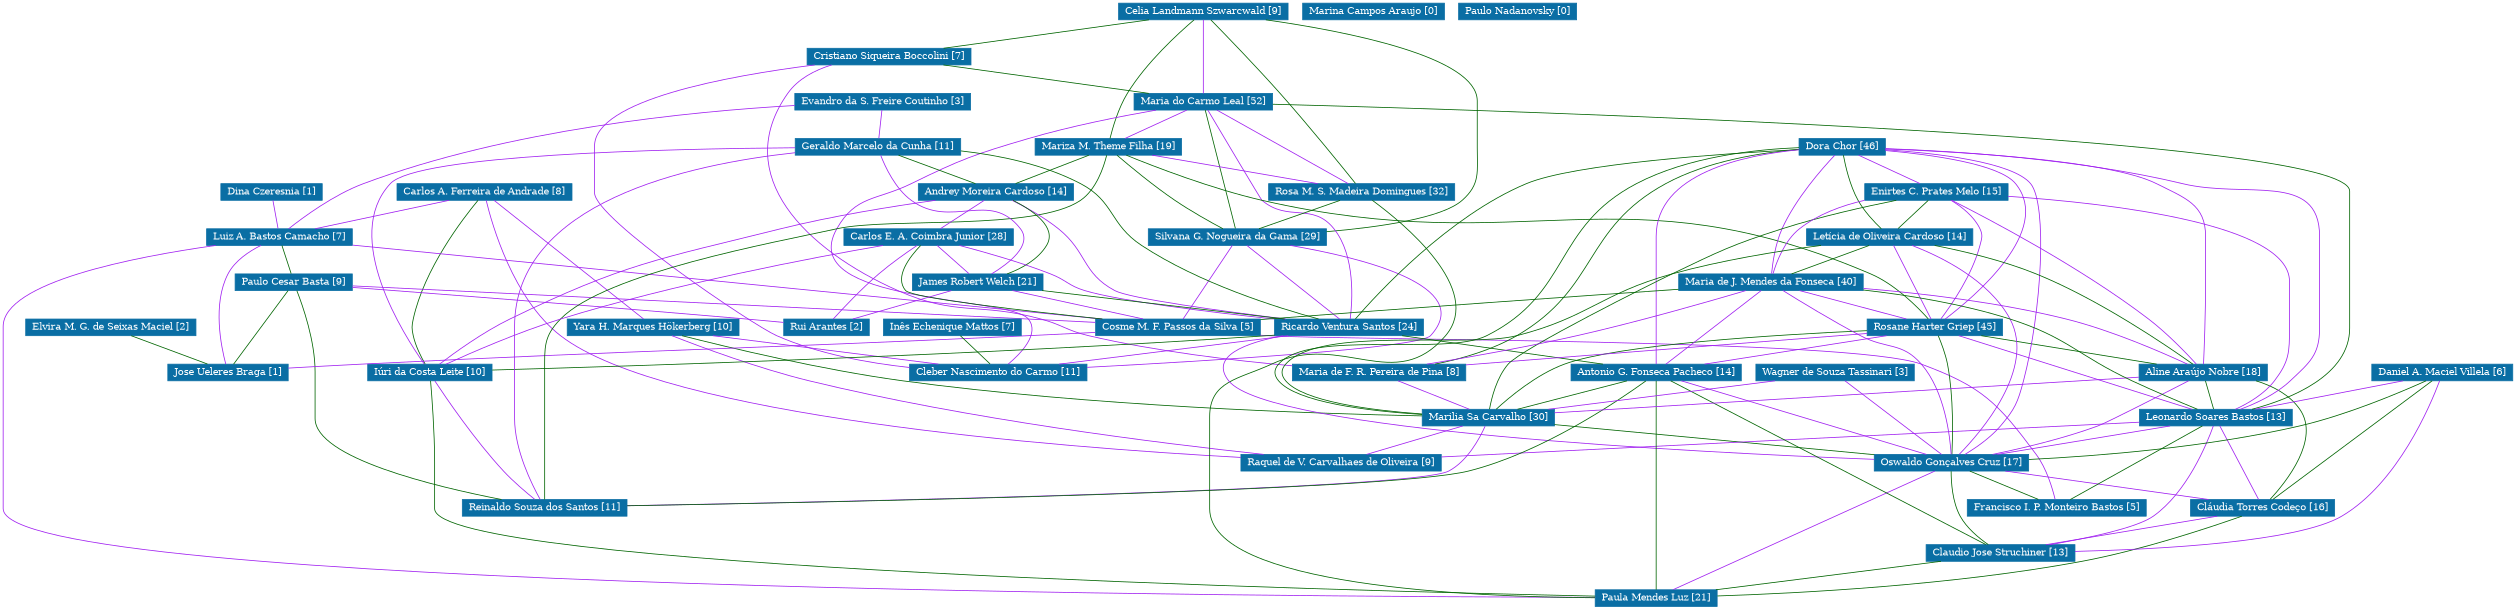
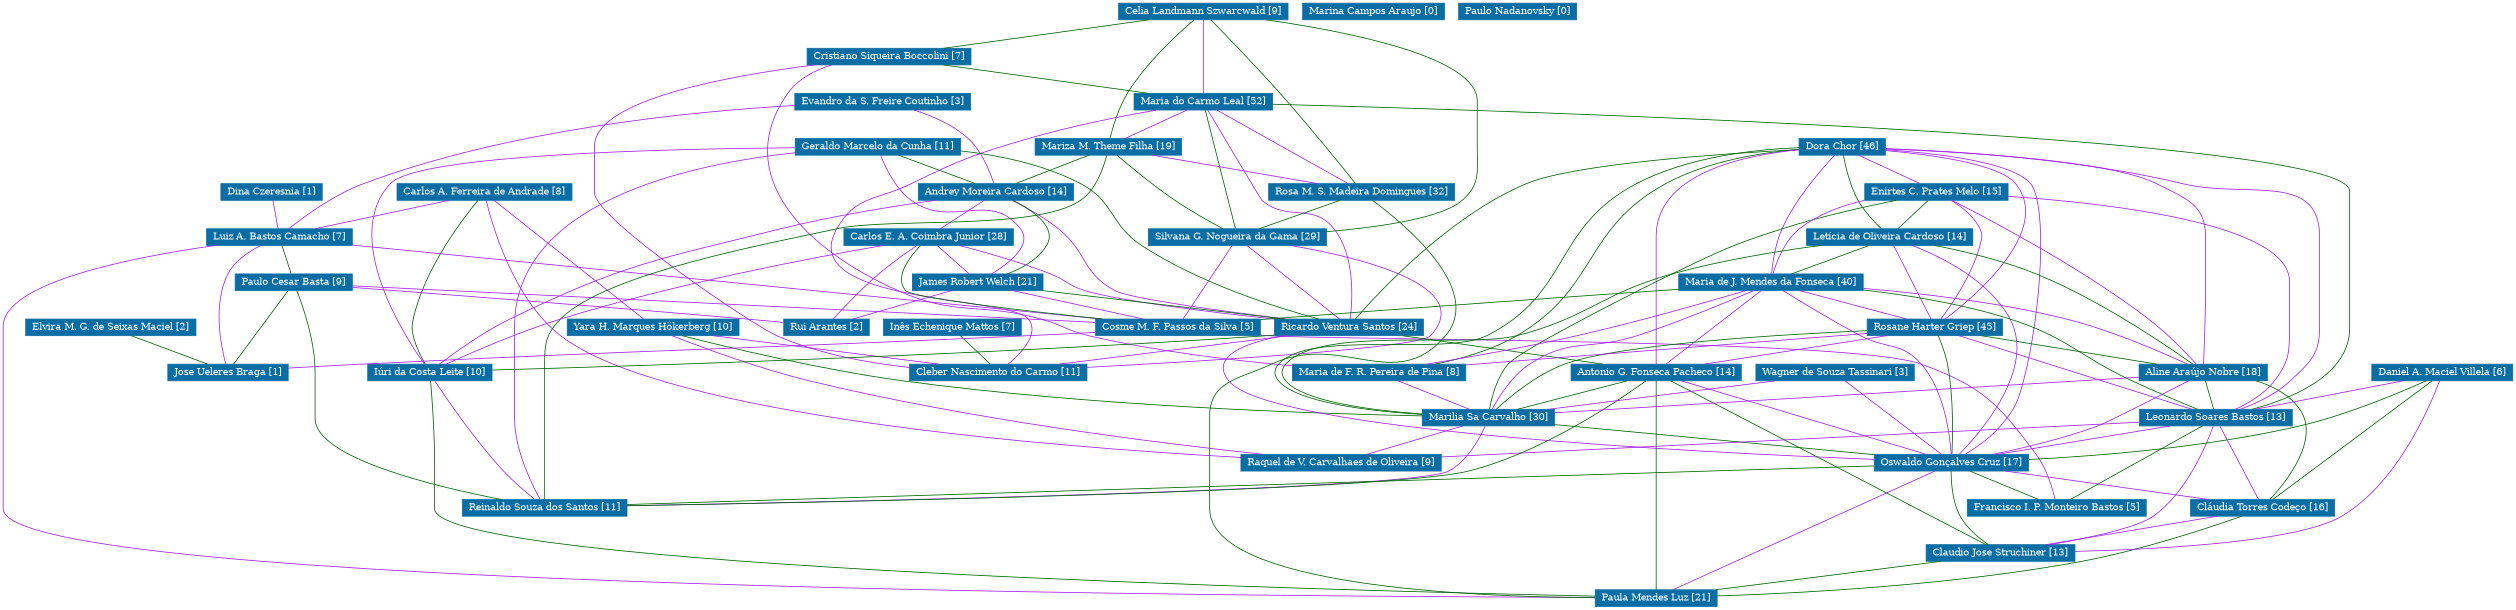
(880, 124) -> (965, 135)
(1535, 221) -> none
none -> (1629, 338)
none -> (1469, 478)
